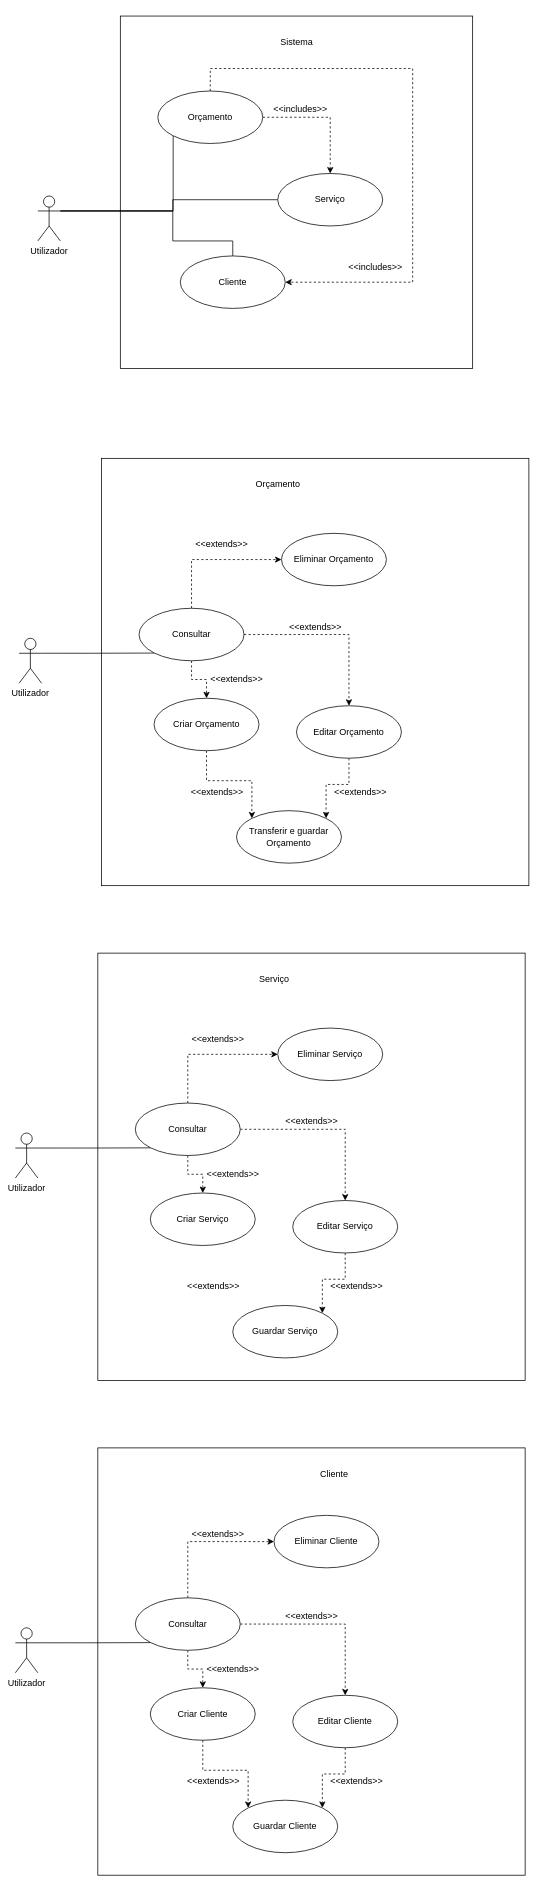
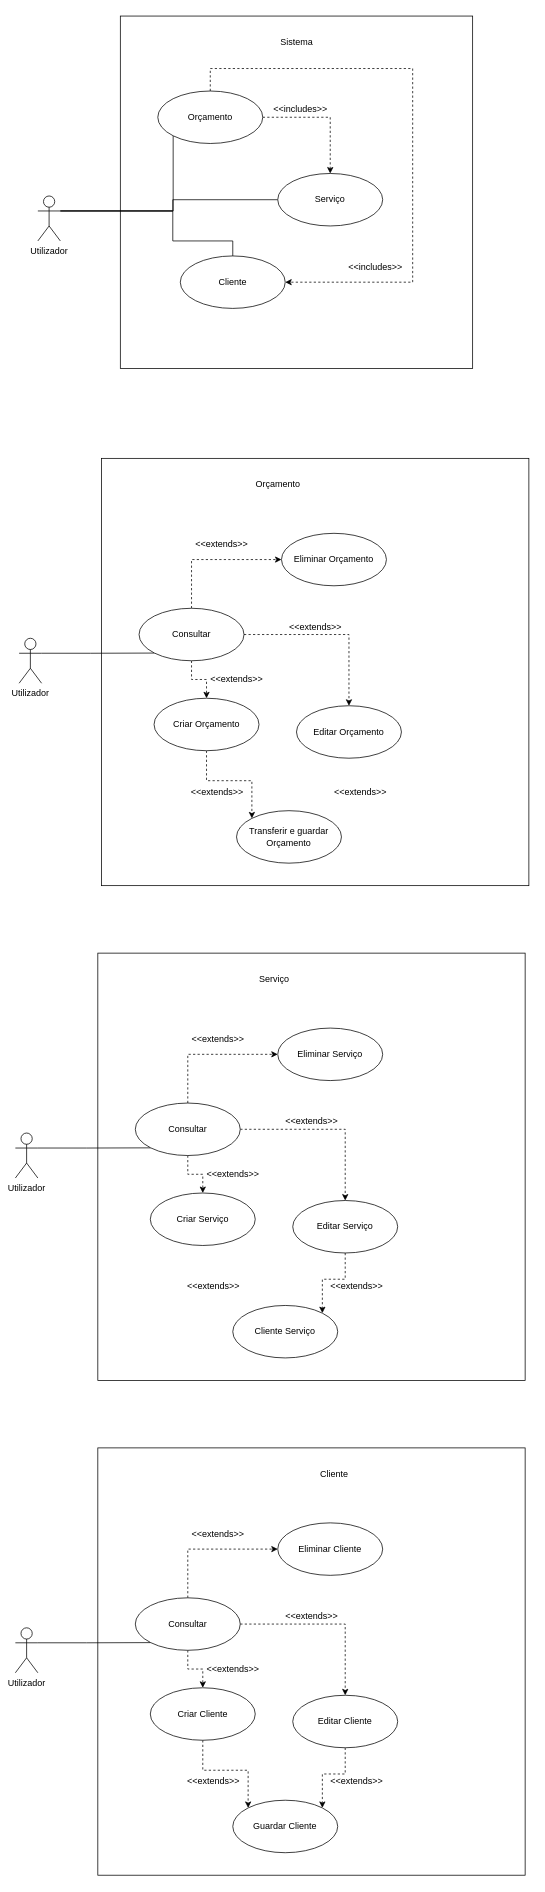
(338, 784) -> none
(285, 1332) -> (285, 1332)
(327, 1542) -> (330, 1549)
